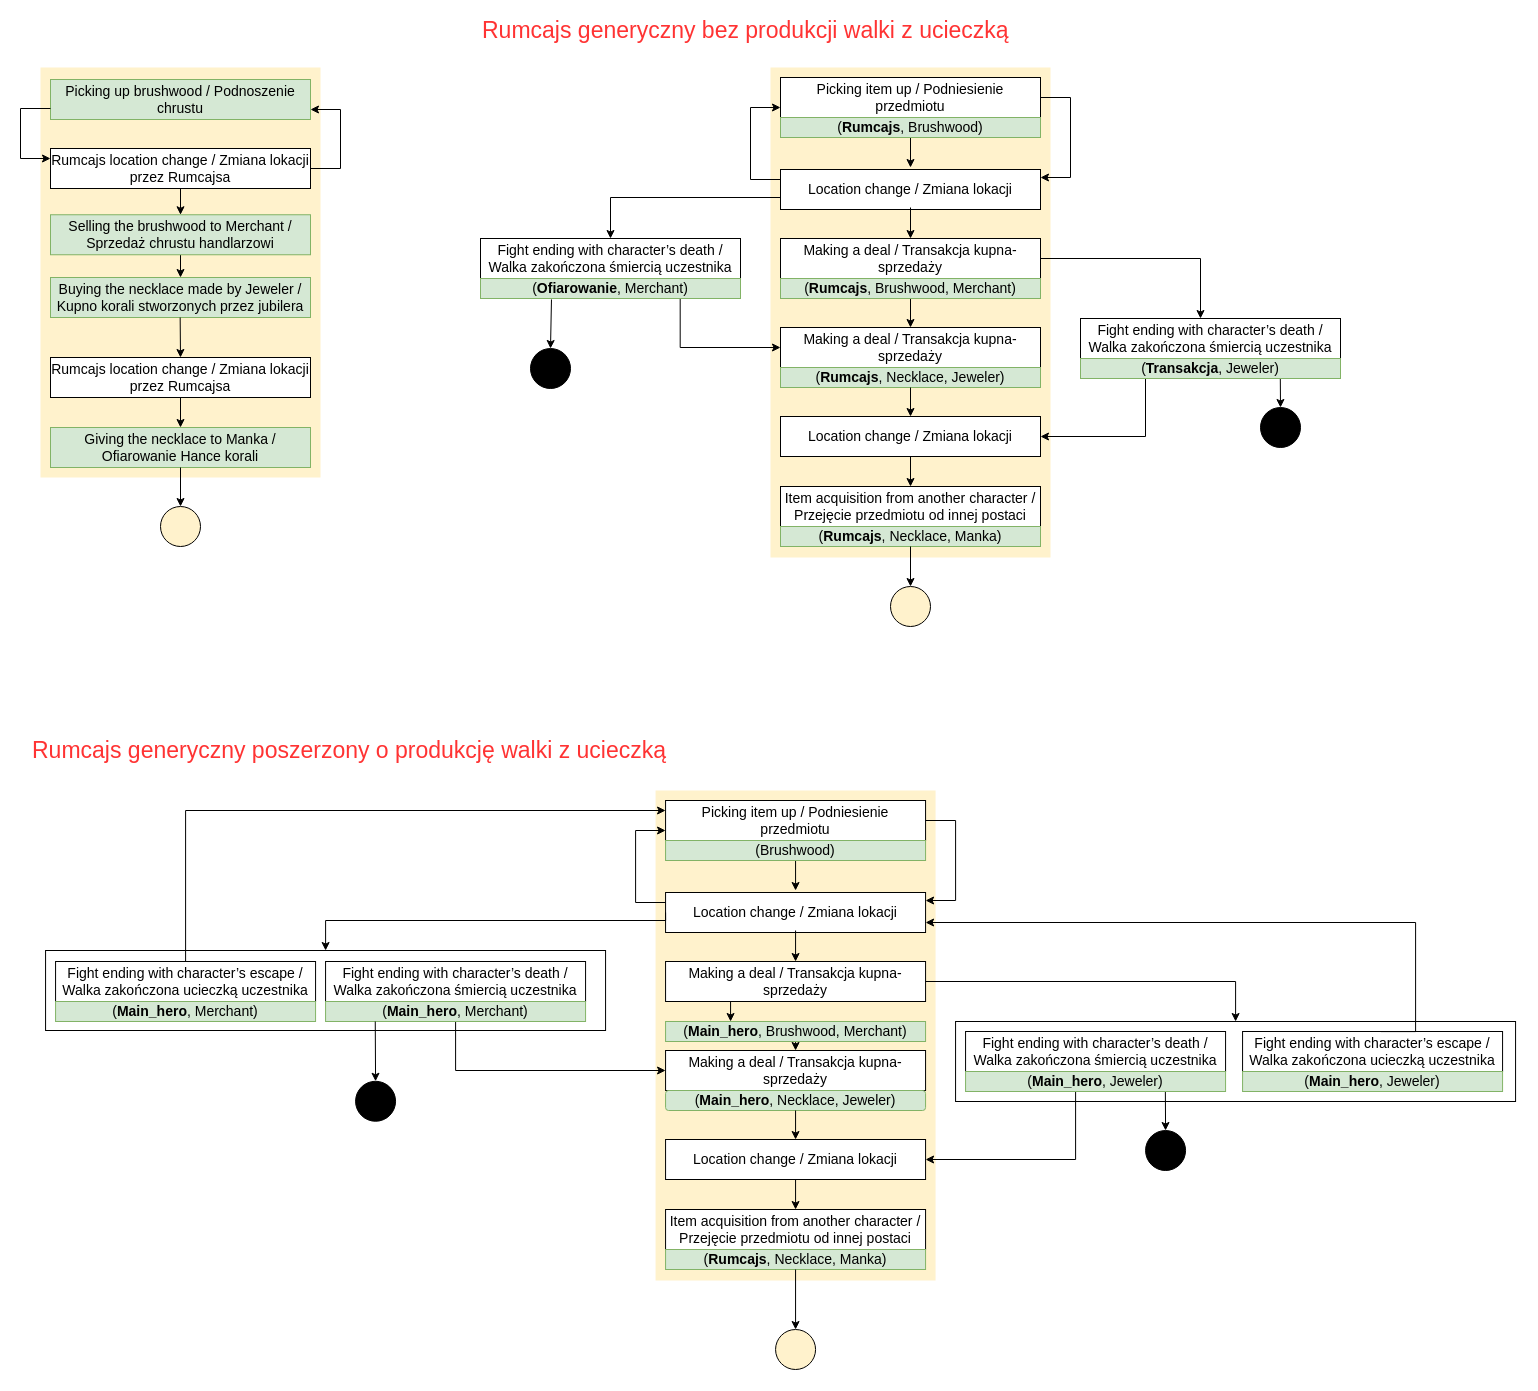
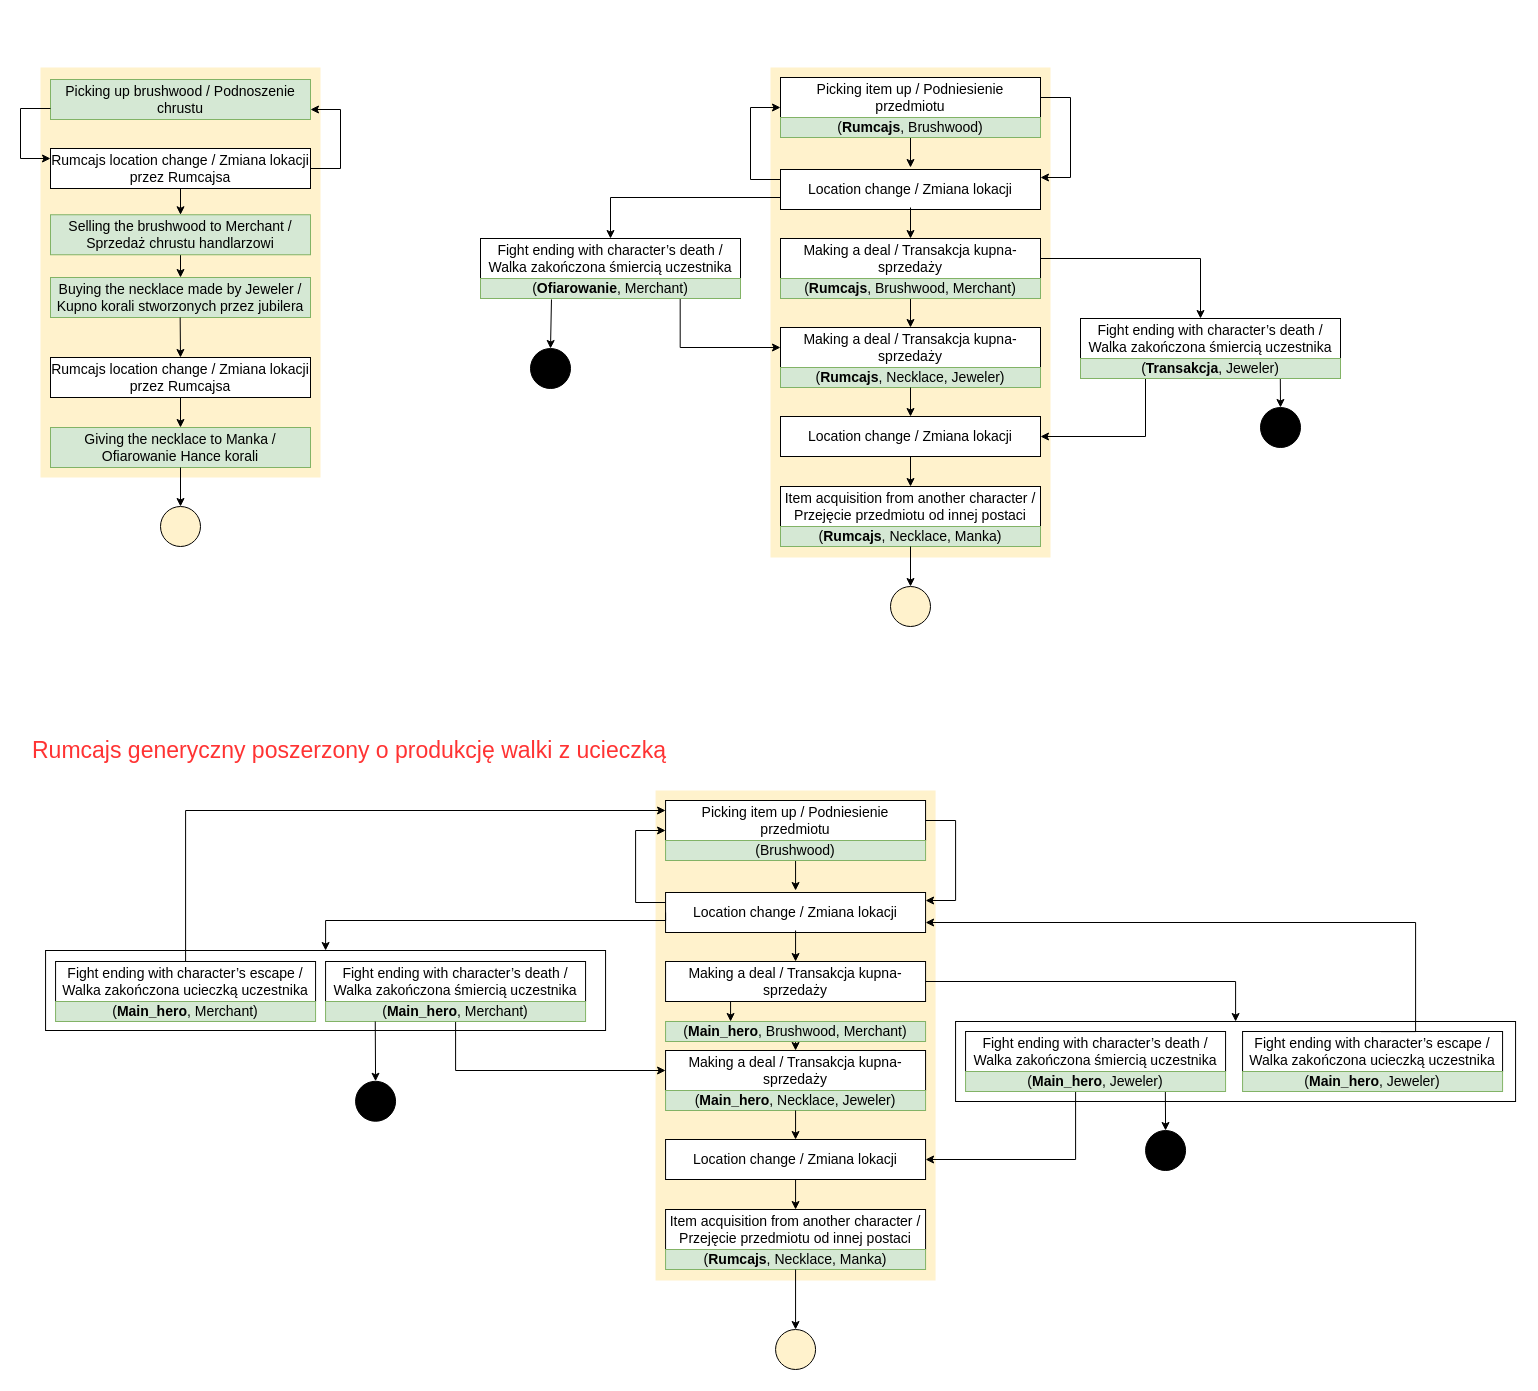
(748, 31) -> none
(796, 1101) -> (796, 1101)
